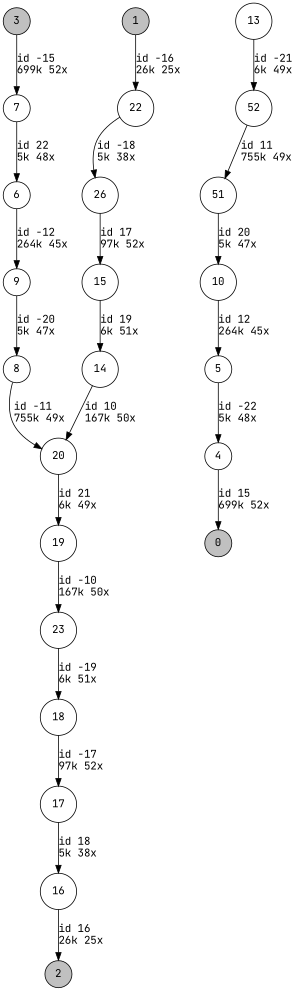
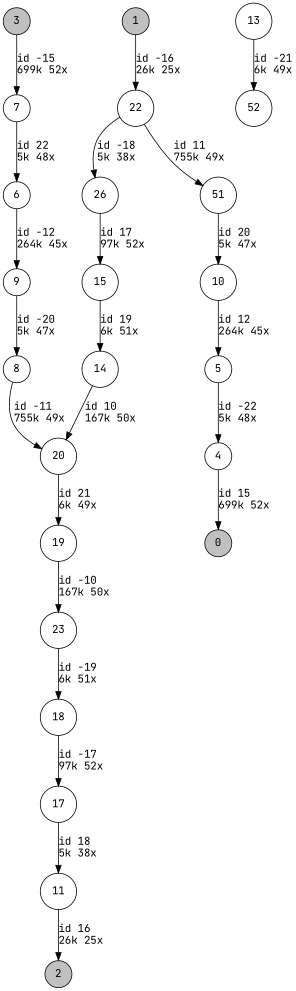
(238, 148) -> (167, 156)
(58, 891) -> (58, 891)
